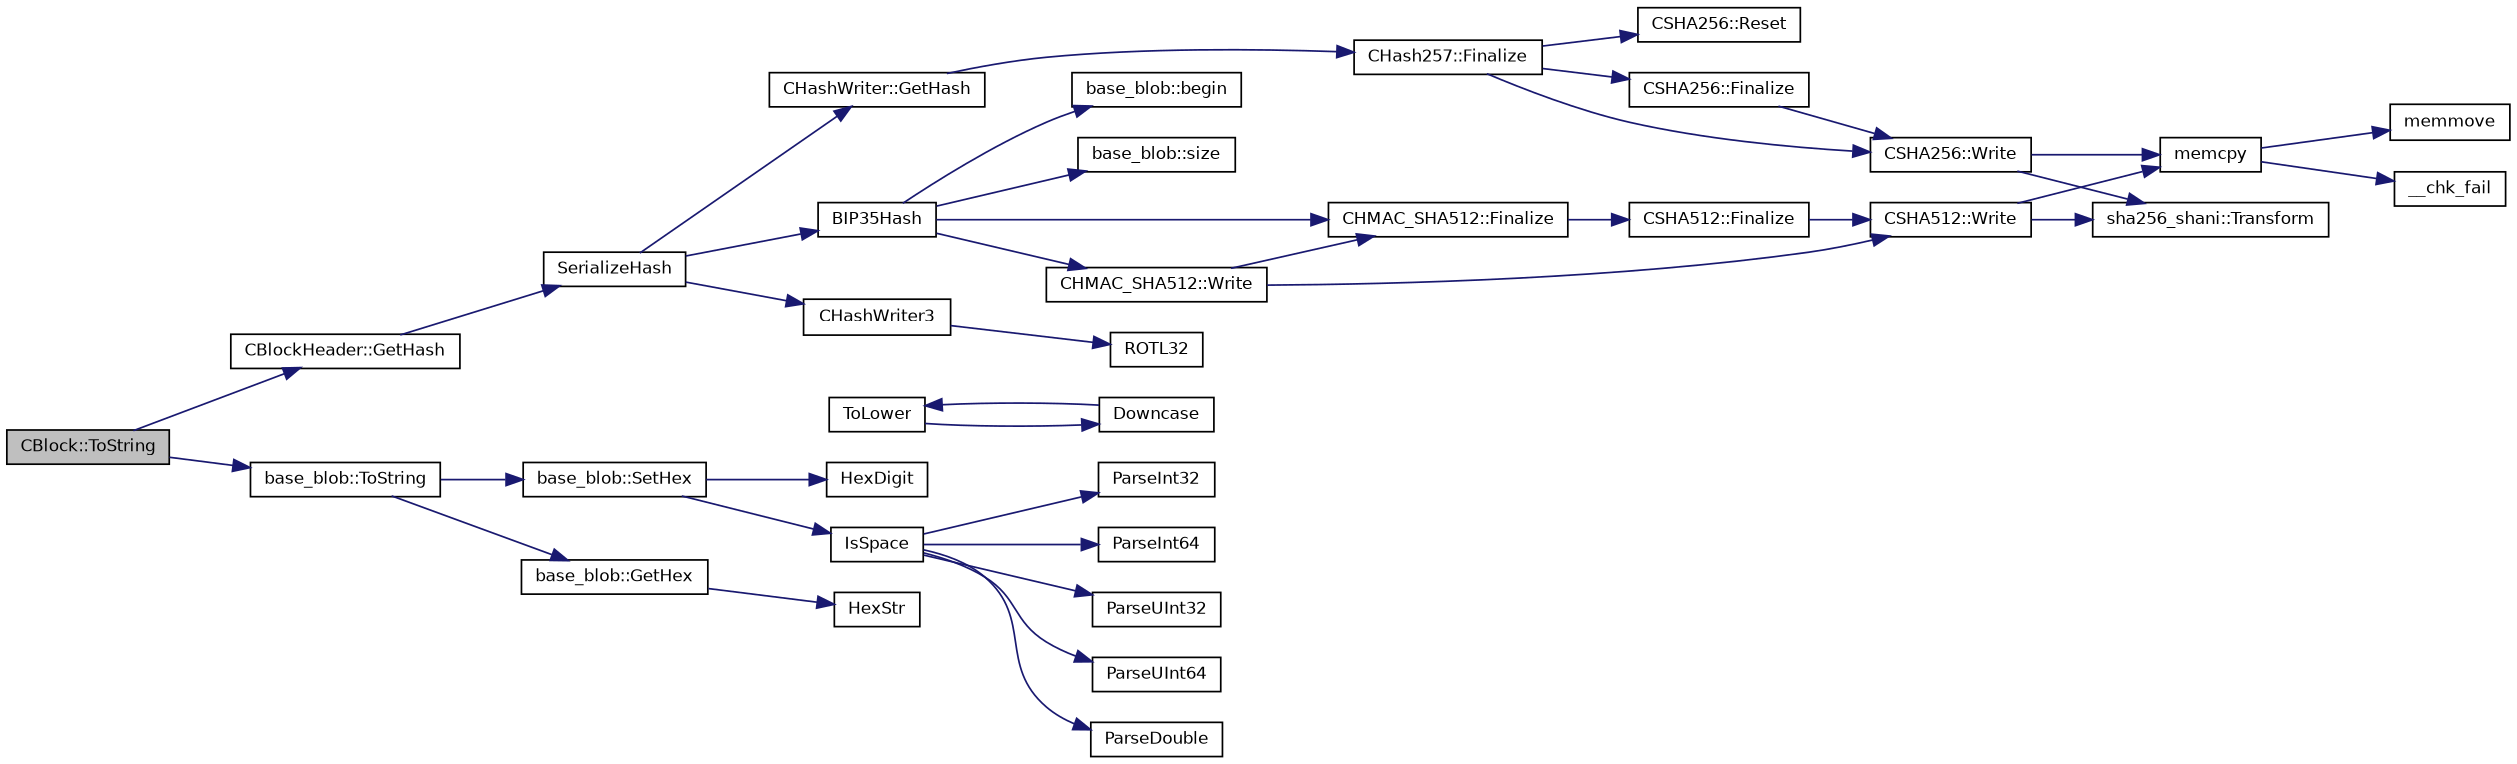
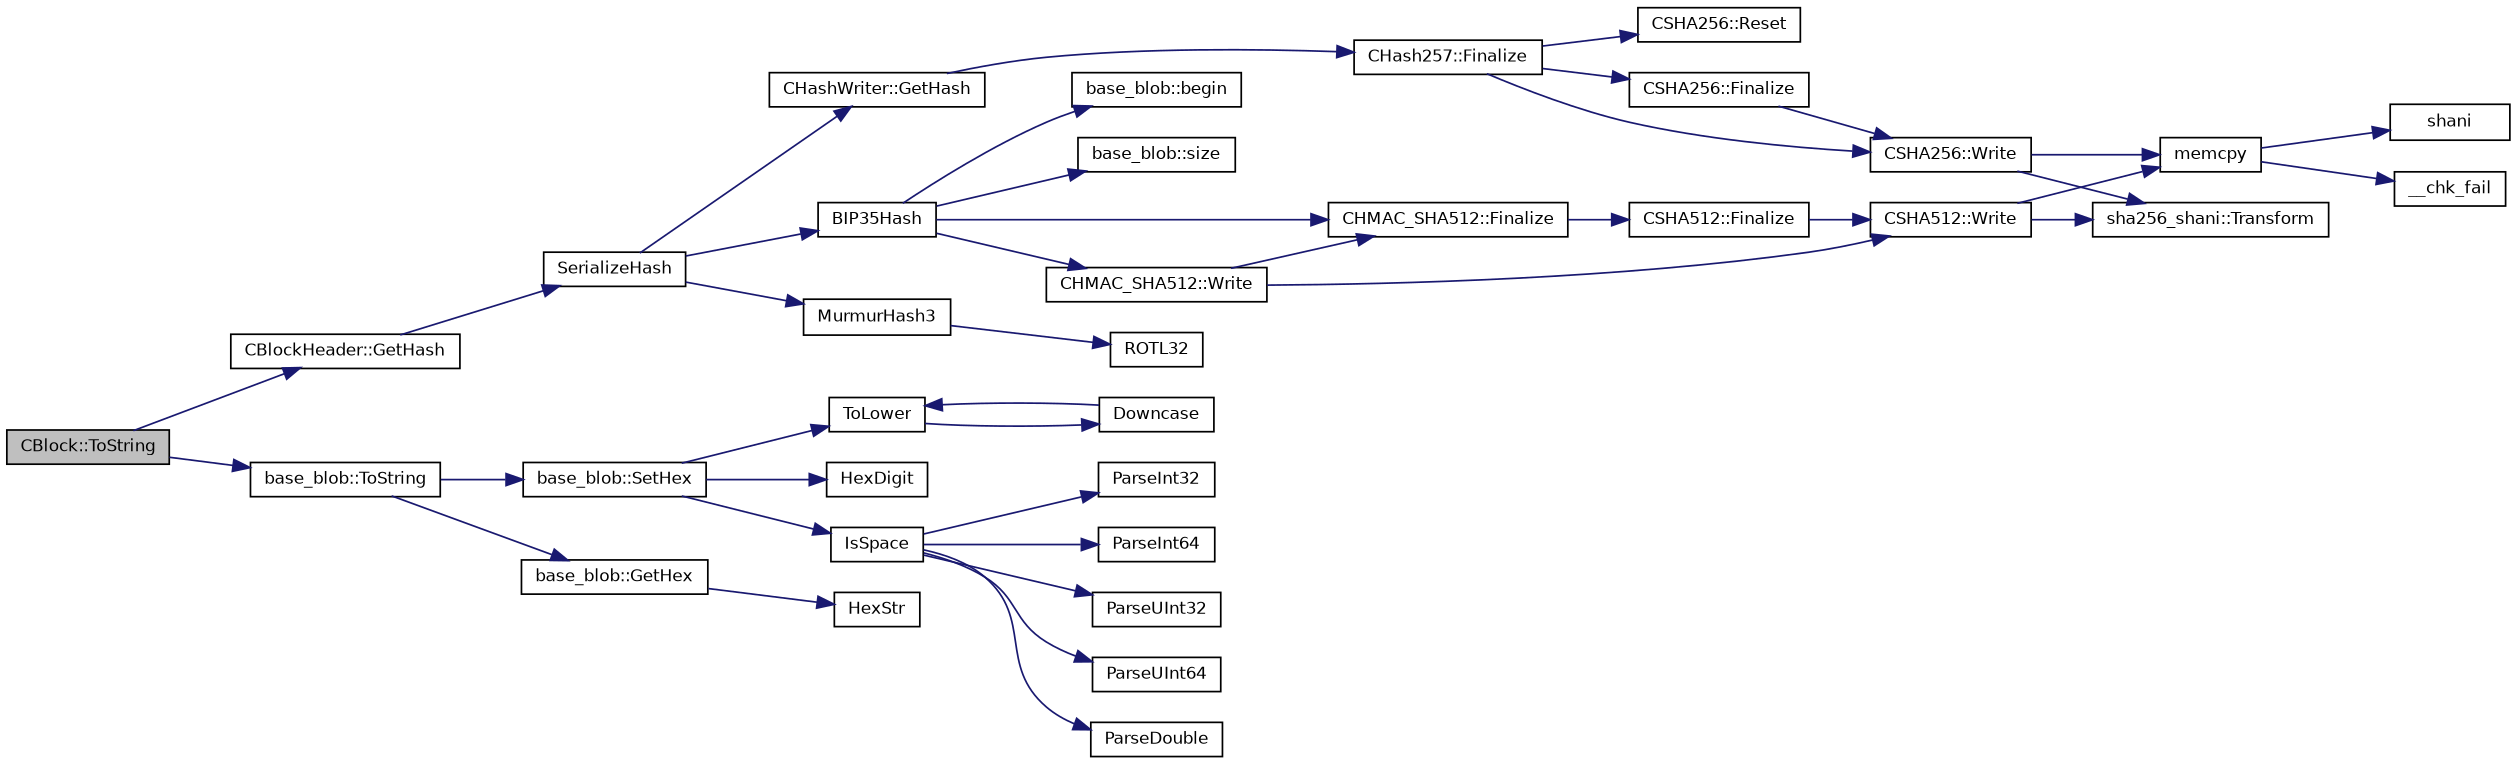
(2450, 122) -> (2450, 122)
(877, 317) -> (877, 317)
none -> (747, 447)
